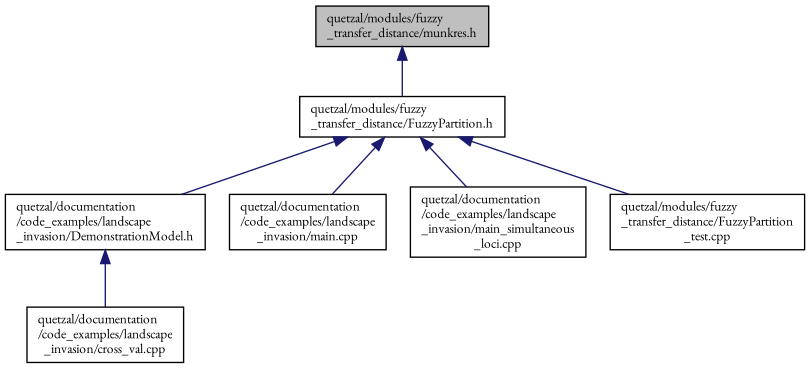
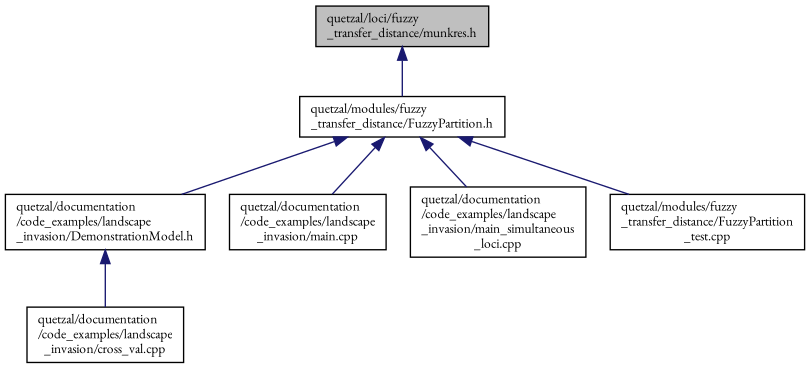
(402, 26) -> (402, 26)
